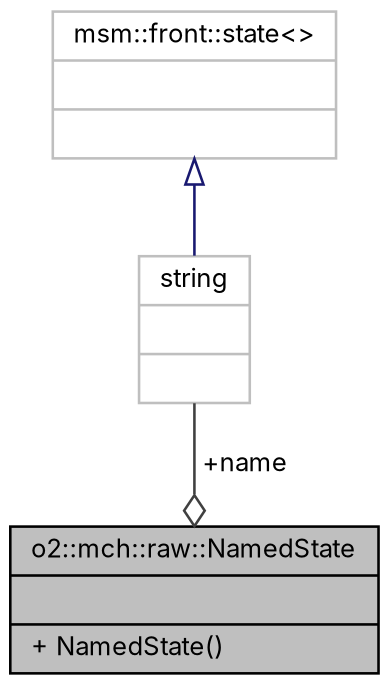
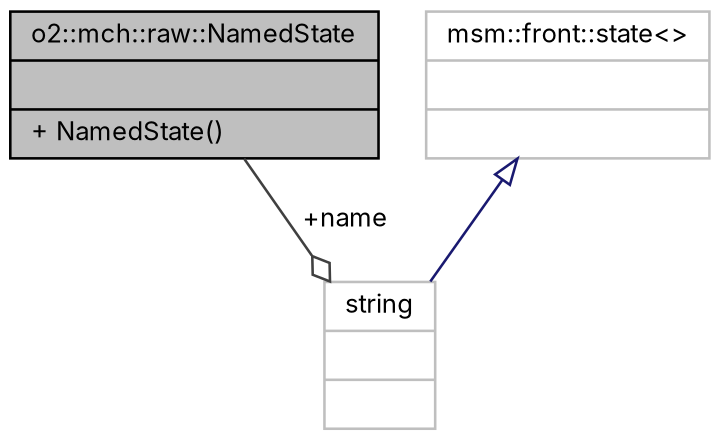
(194, 449) -> (278, 207)
